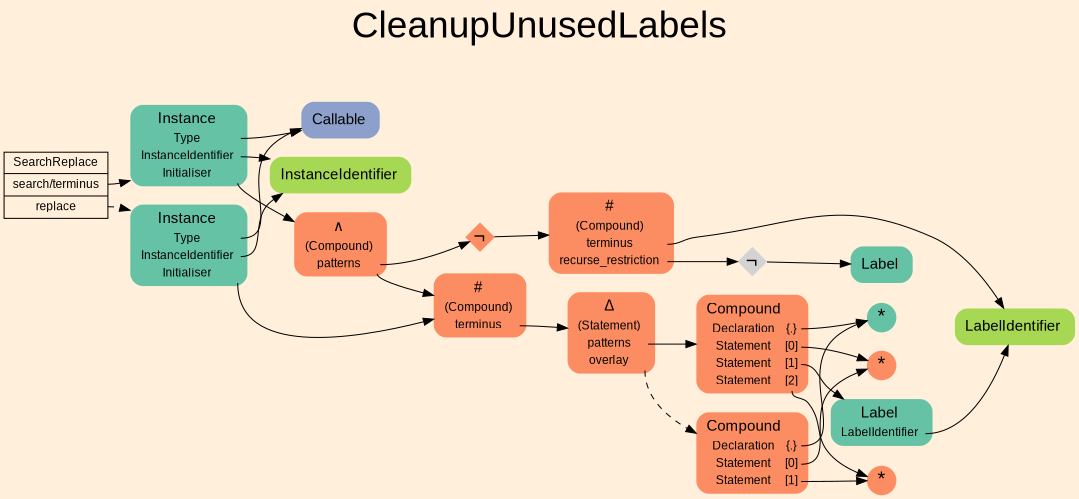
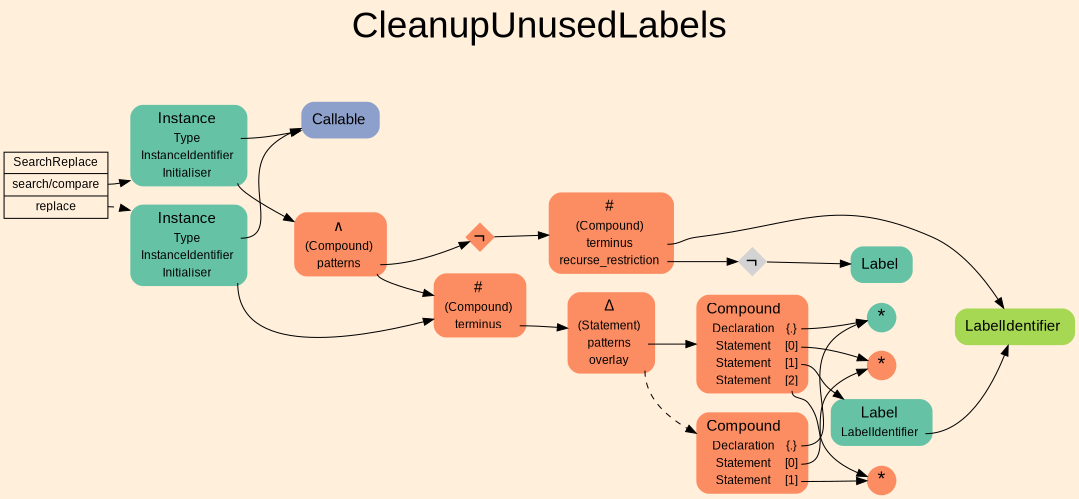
(341, 175) -> none
(56, 184) -> (56, 184)
